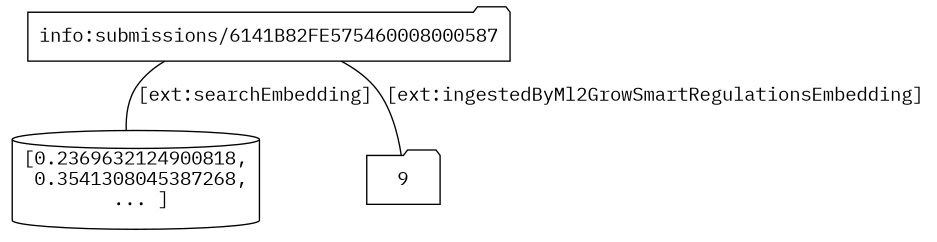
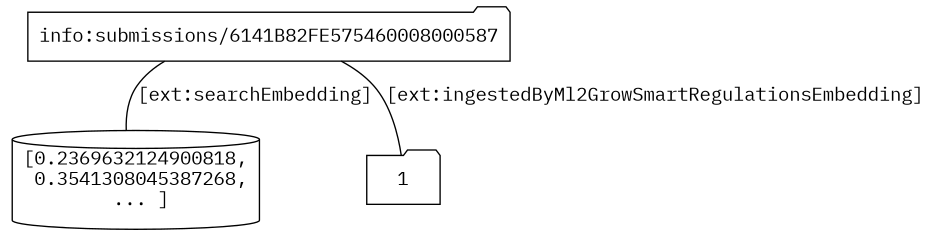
(403, 180) -> (403, 180)
